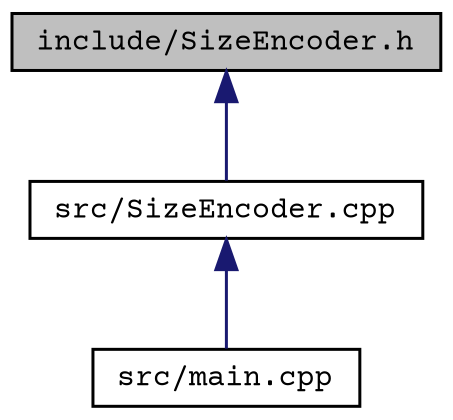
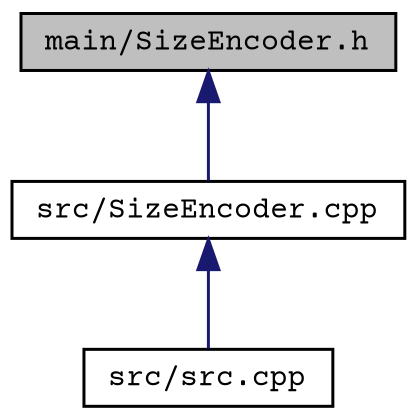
(226, 42) -> (208, 42)
(226, 378) -> (208, 378)
